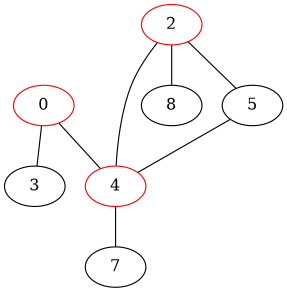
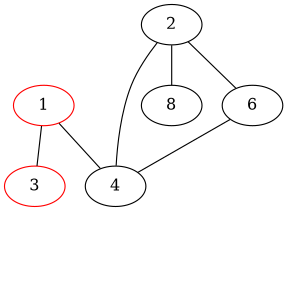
(172, 25) -> (172, 25)
(44, 105) -> (44, 105)
(252, 105) -> (252, 105)
(35, 186) -> (35, 186)
(116, 186) -> (116, 186)
(116, 267) -> none
